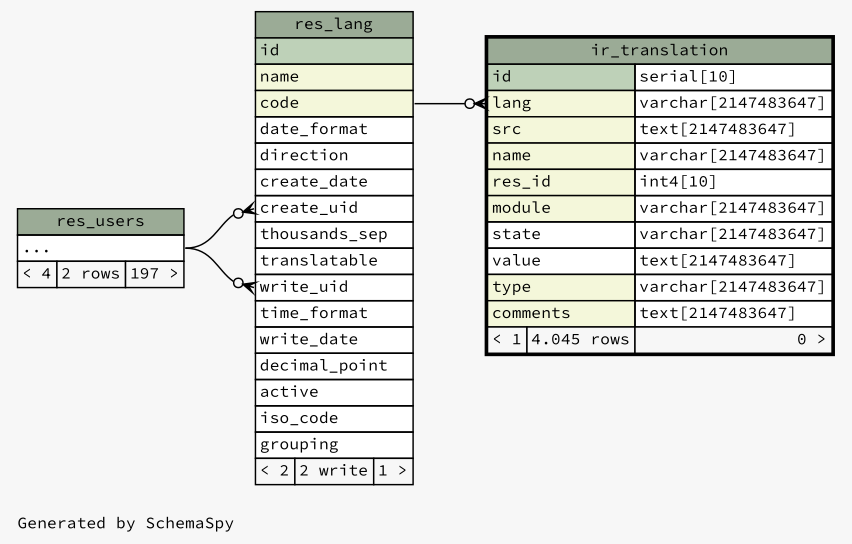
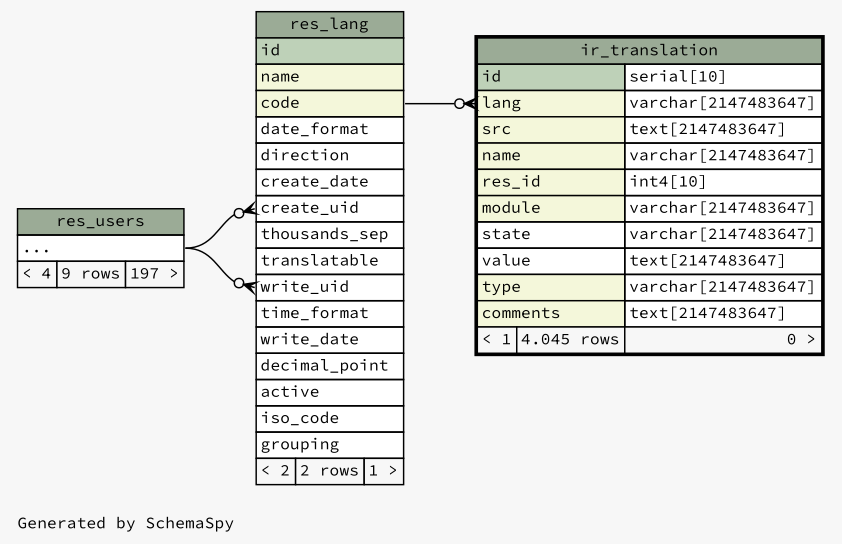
(91, 274) -> (91, 274)
(334, 471) -> (330, 471)
